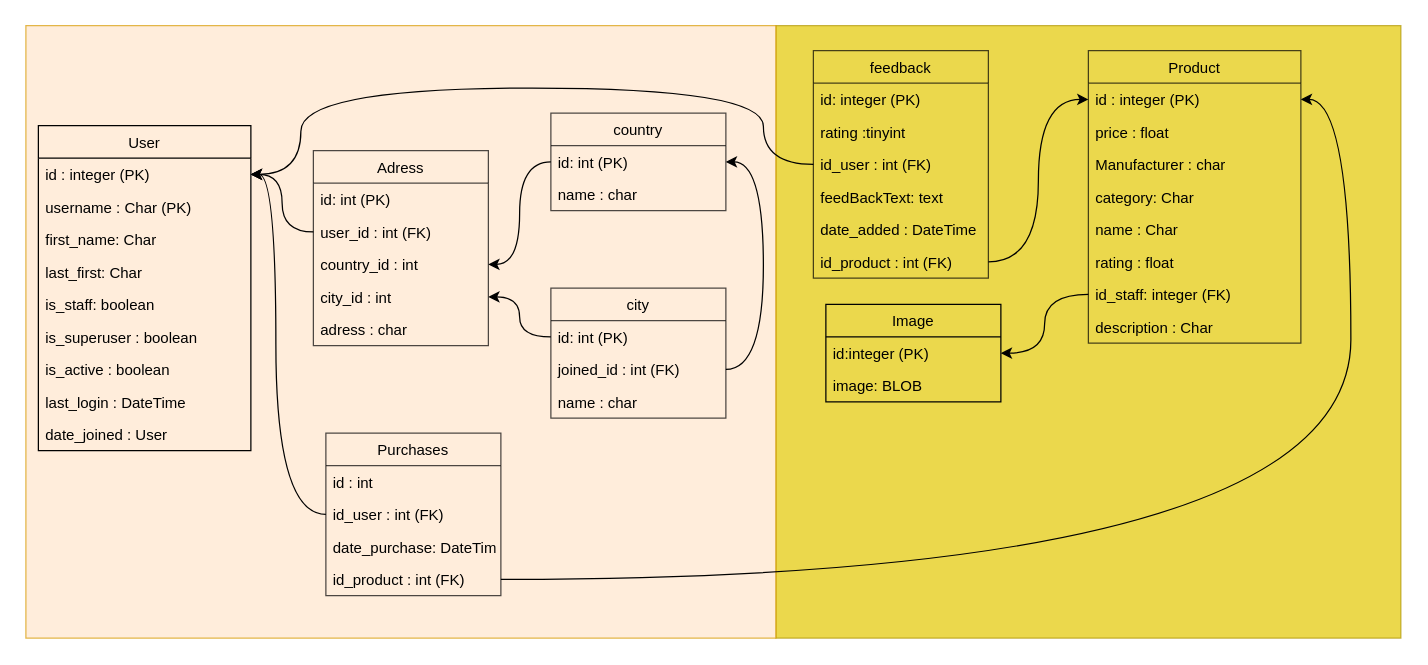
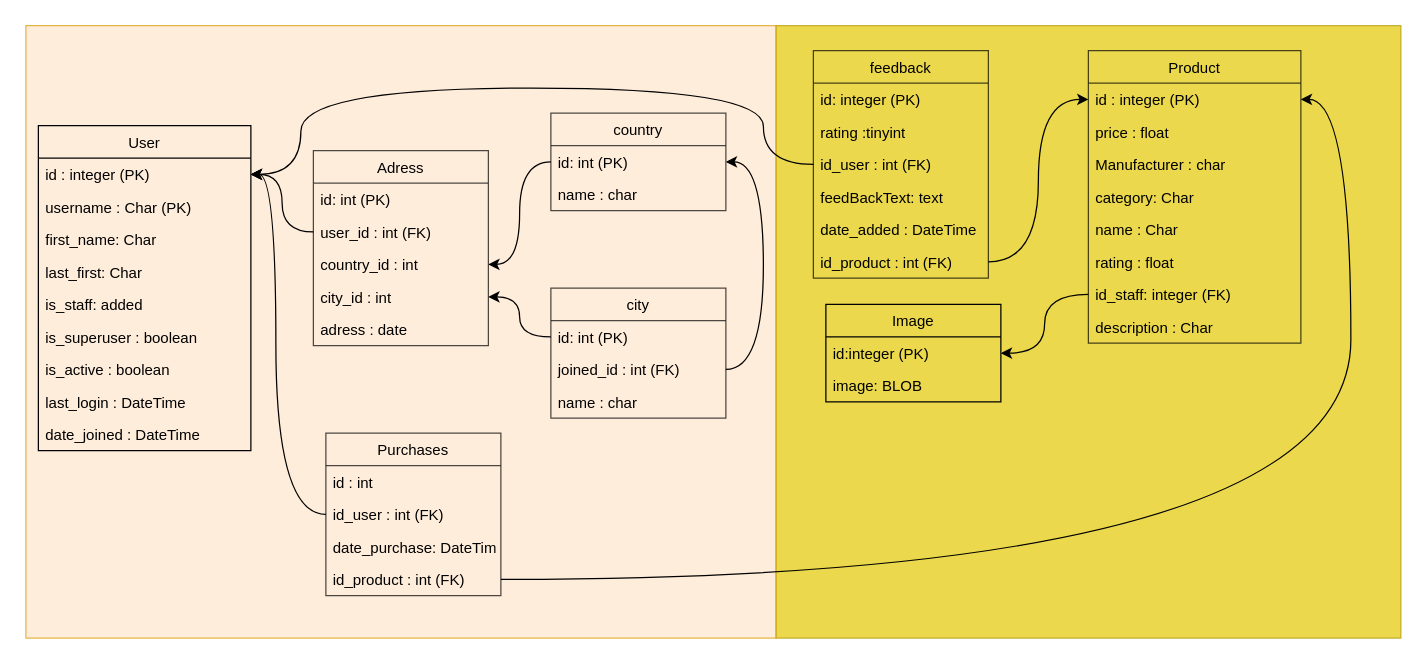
(109, 305) -> (102, 305)
(369, 330) -> (369, 330)
(113, 435) -> (128, 435)
